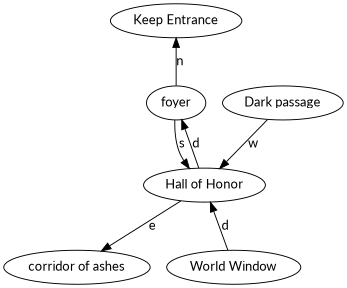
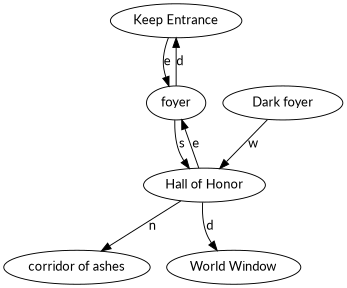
none -> (164, 57)
(180, 62) -> (180, 62)
(283, 103) -> (283, 103)
(196, 144) -> (196, 144)
(153, 226) -> (153, 226)
(221, 231) -> (204, 223)
